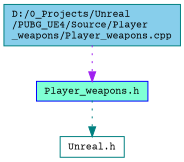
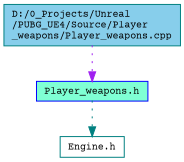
(92, 147) -> (92, 147)
